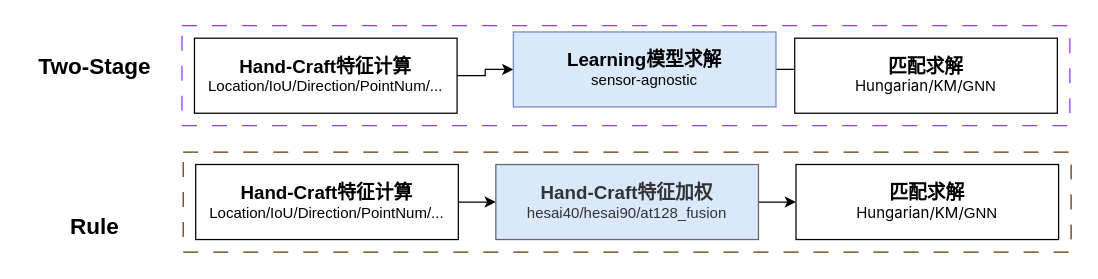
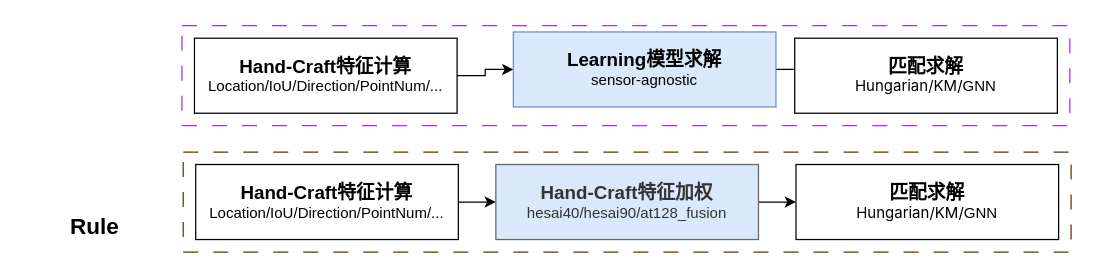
(94, 67) -> none
